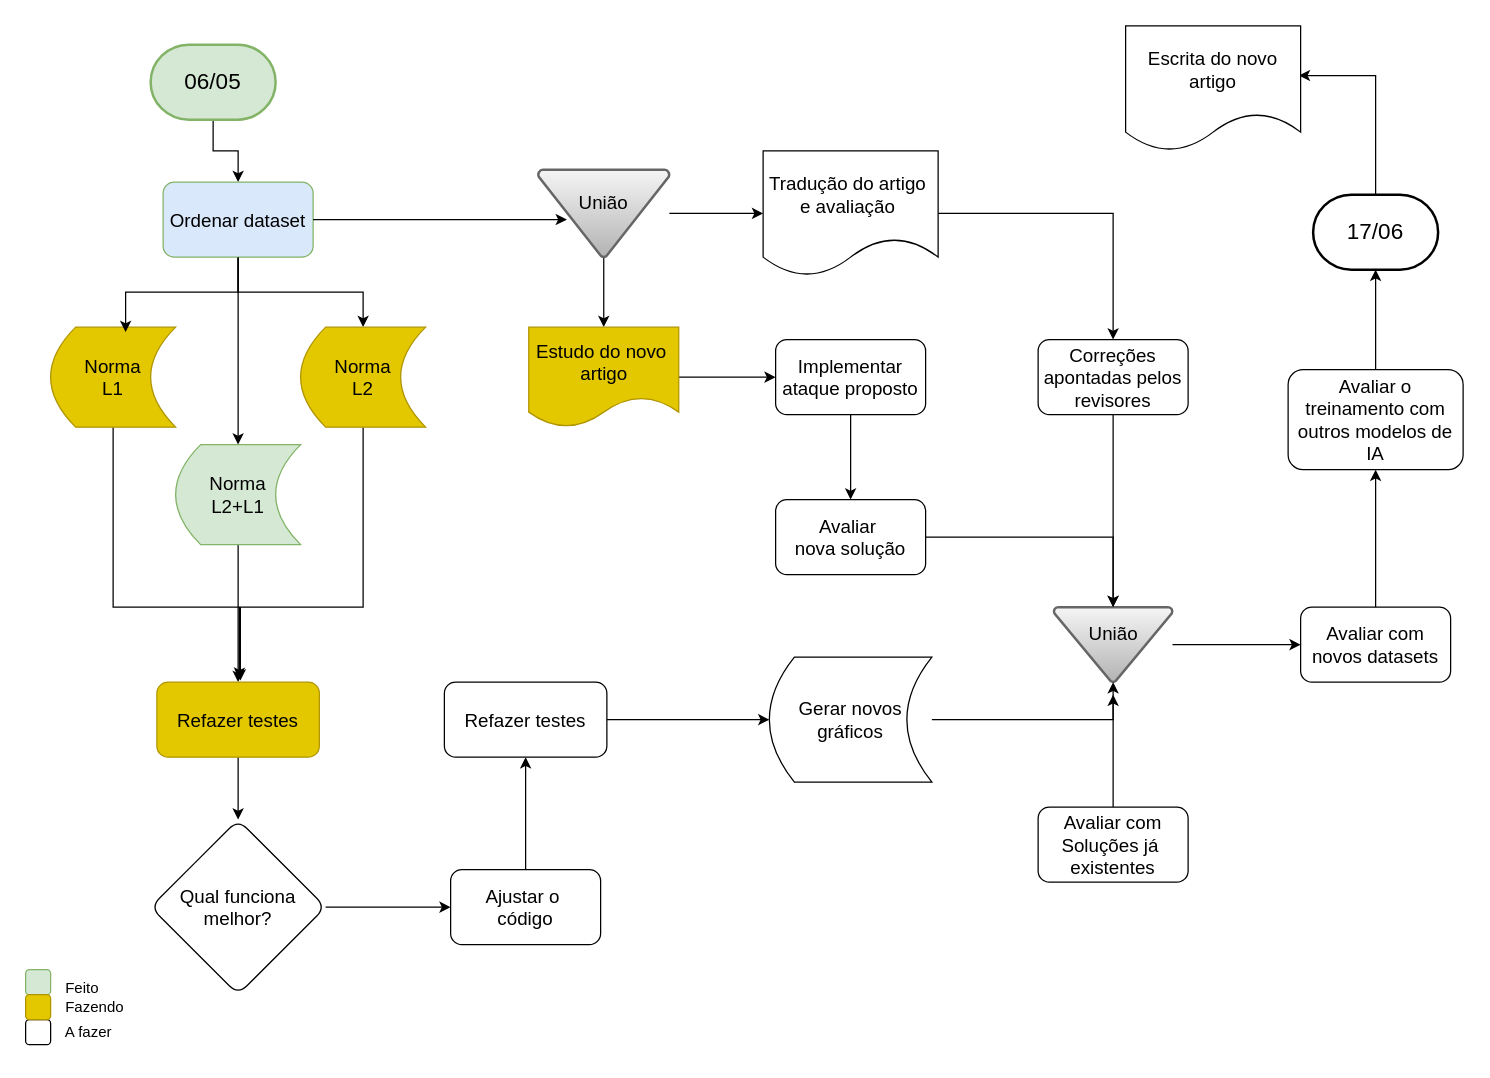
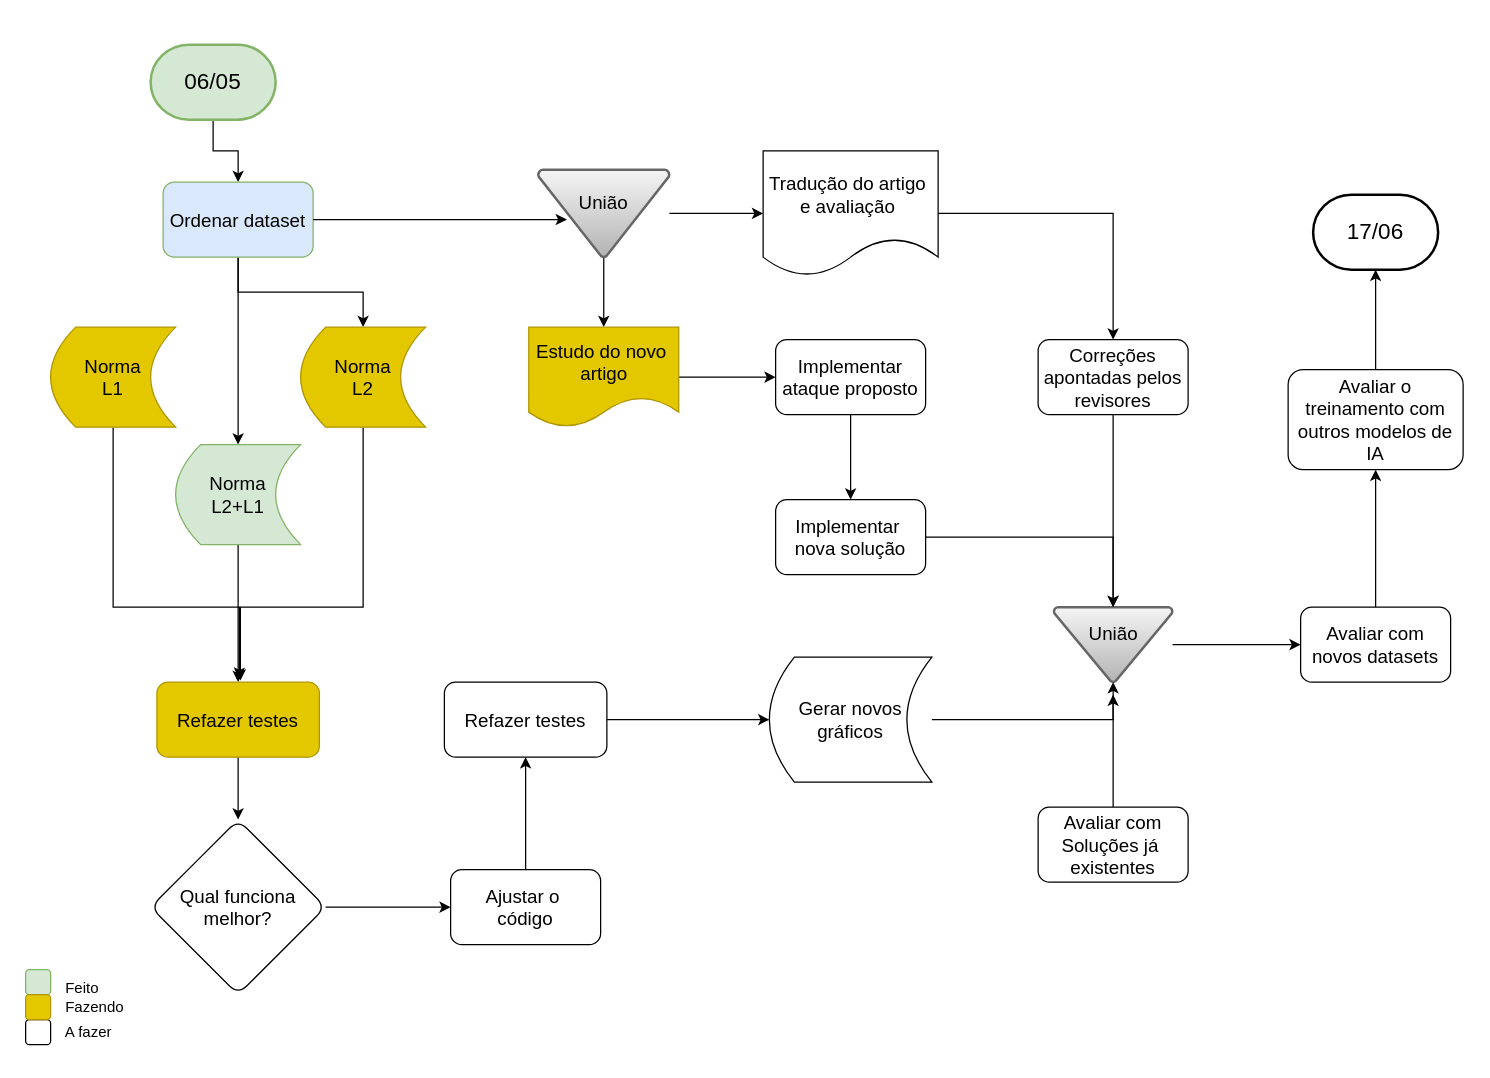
(1213, 88) -> none
(1376, 101) -> none
(165, 292) -> none
(851, 537) -> (851, 537)
